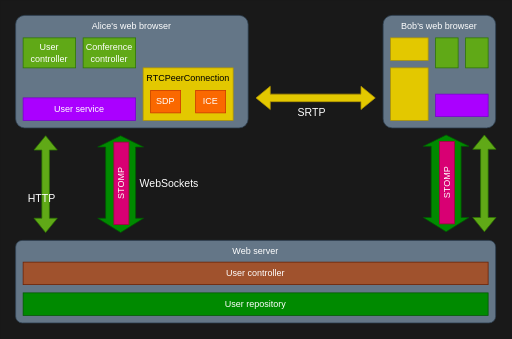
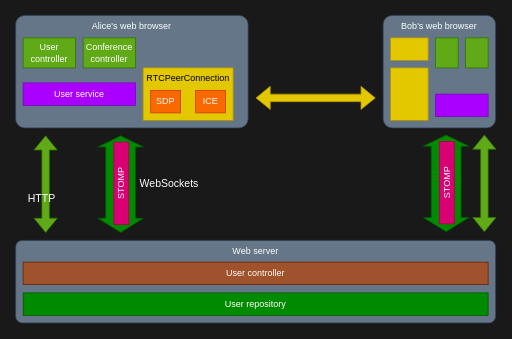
(79, 109) -> (79, 94)
(312, 113) -> none
